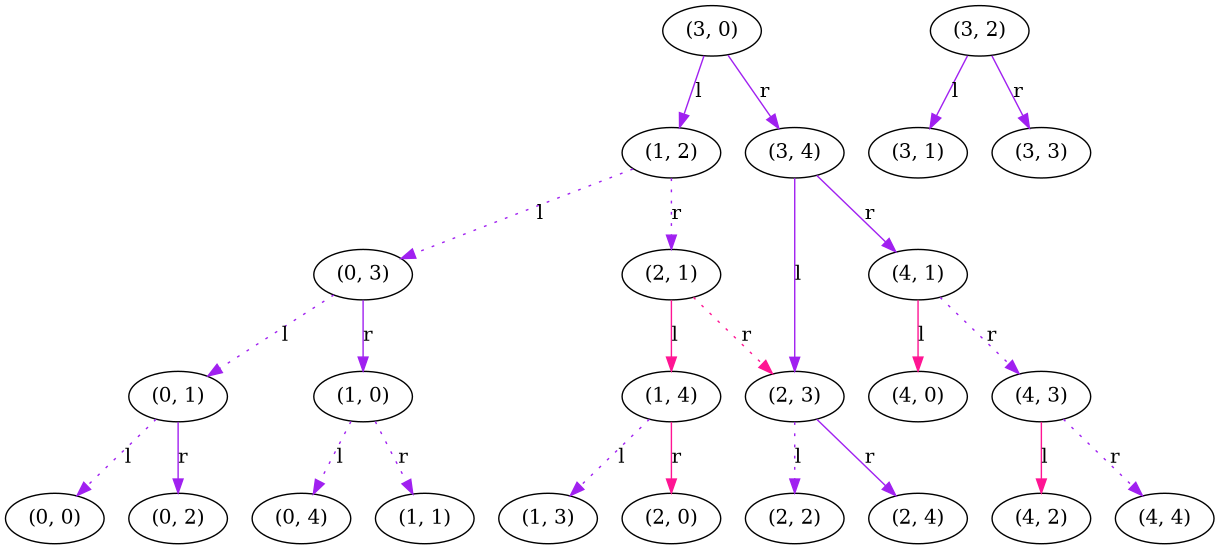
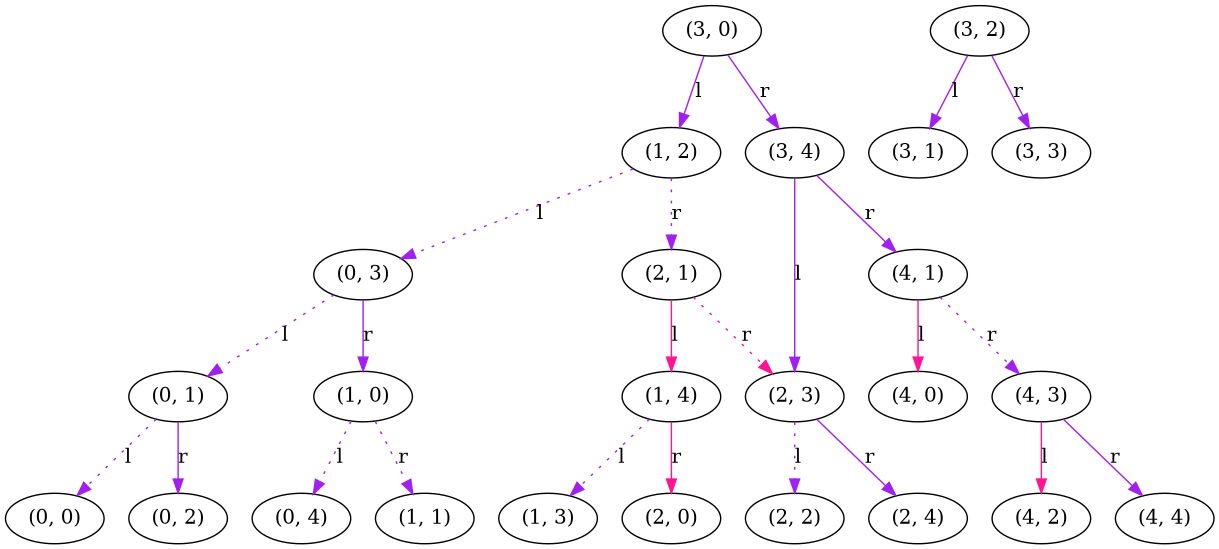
(1098, 453) -> (1098, 453)
